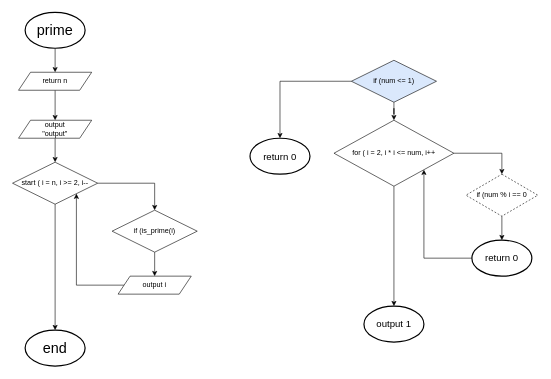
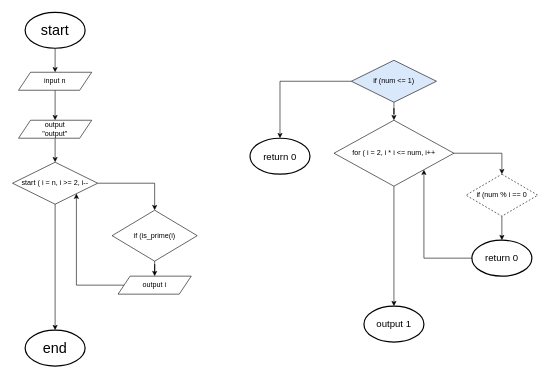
(55, 30) -> (55, 30)
(55, 81) -> (55, 81)
(155, 231) -> (155, 236)
